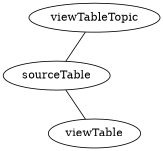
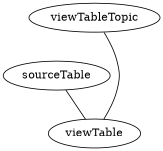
(76, 47) -> (119, 76)
